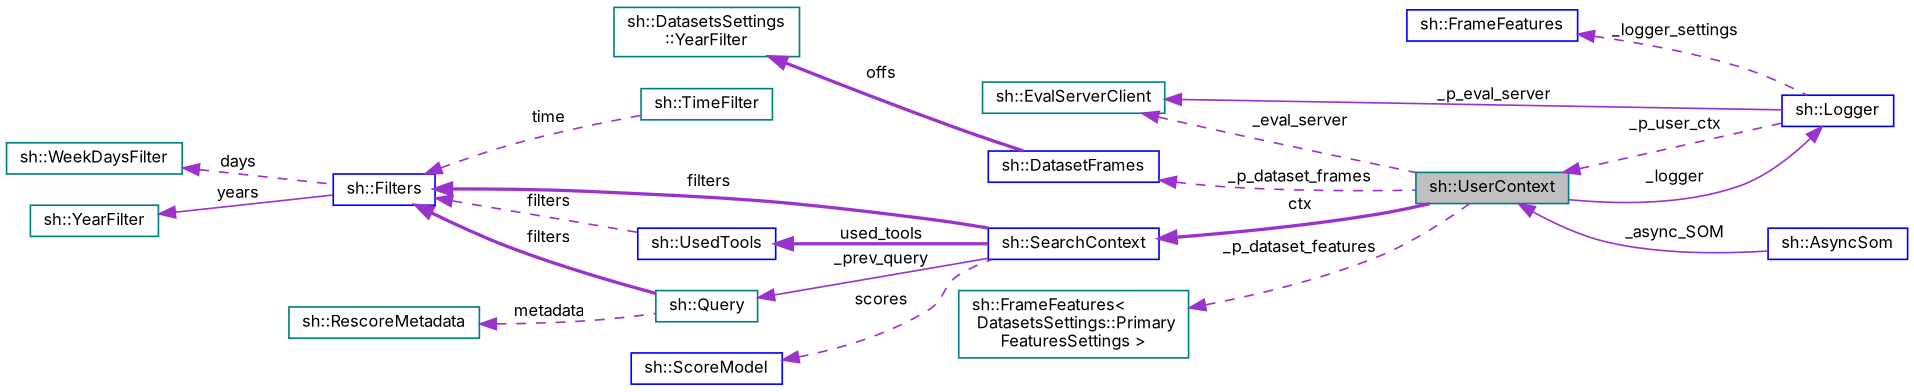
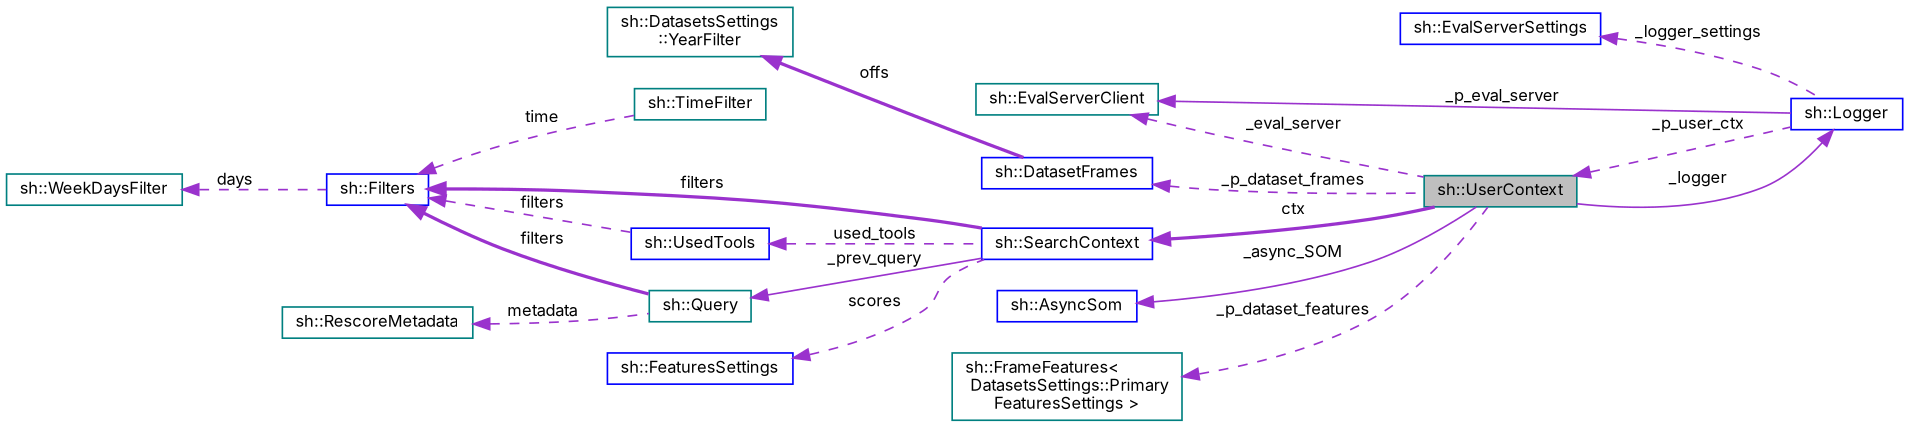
(1492, 25) -> (1500, 29)
(94, 221) -> none
(890, 244) -> (884, 244)
(1647, 249) -> (1322, 276)
(707, 369) -> (700, 369)
